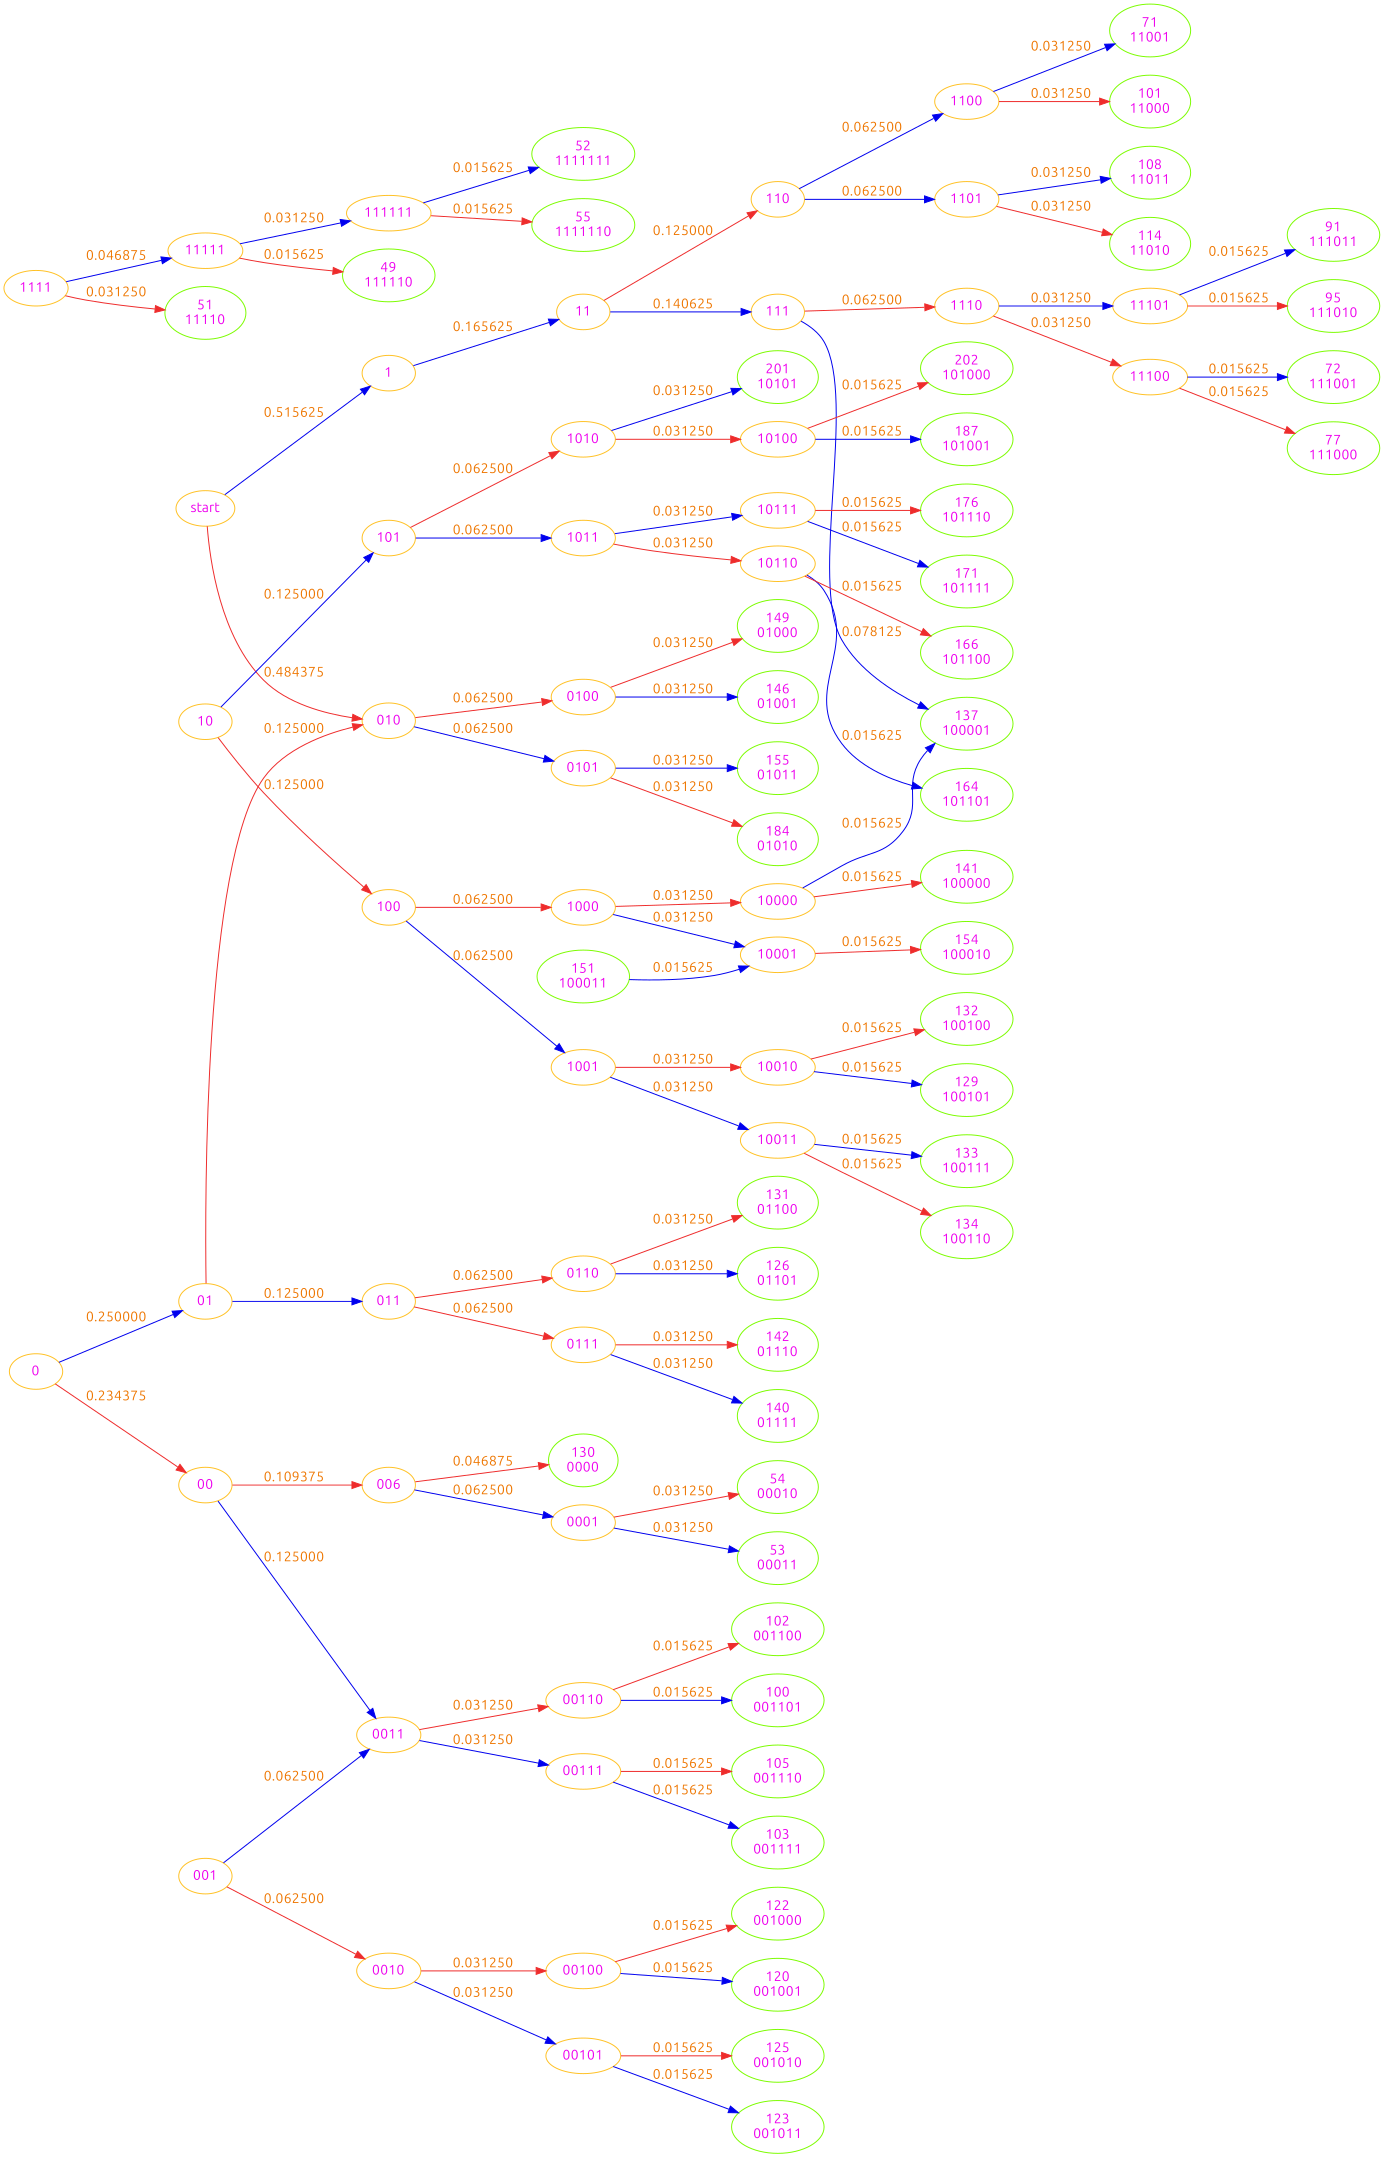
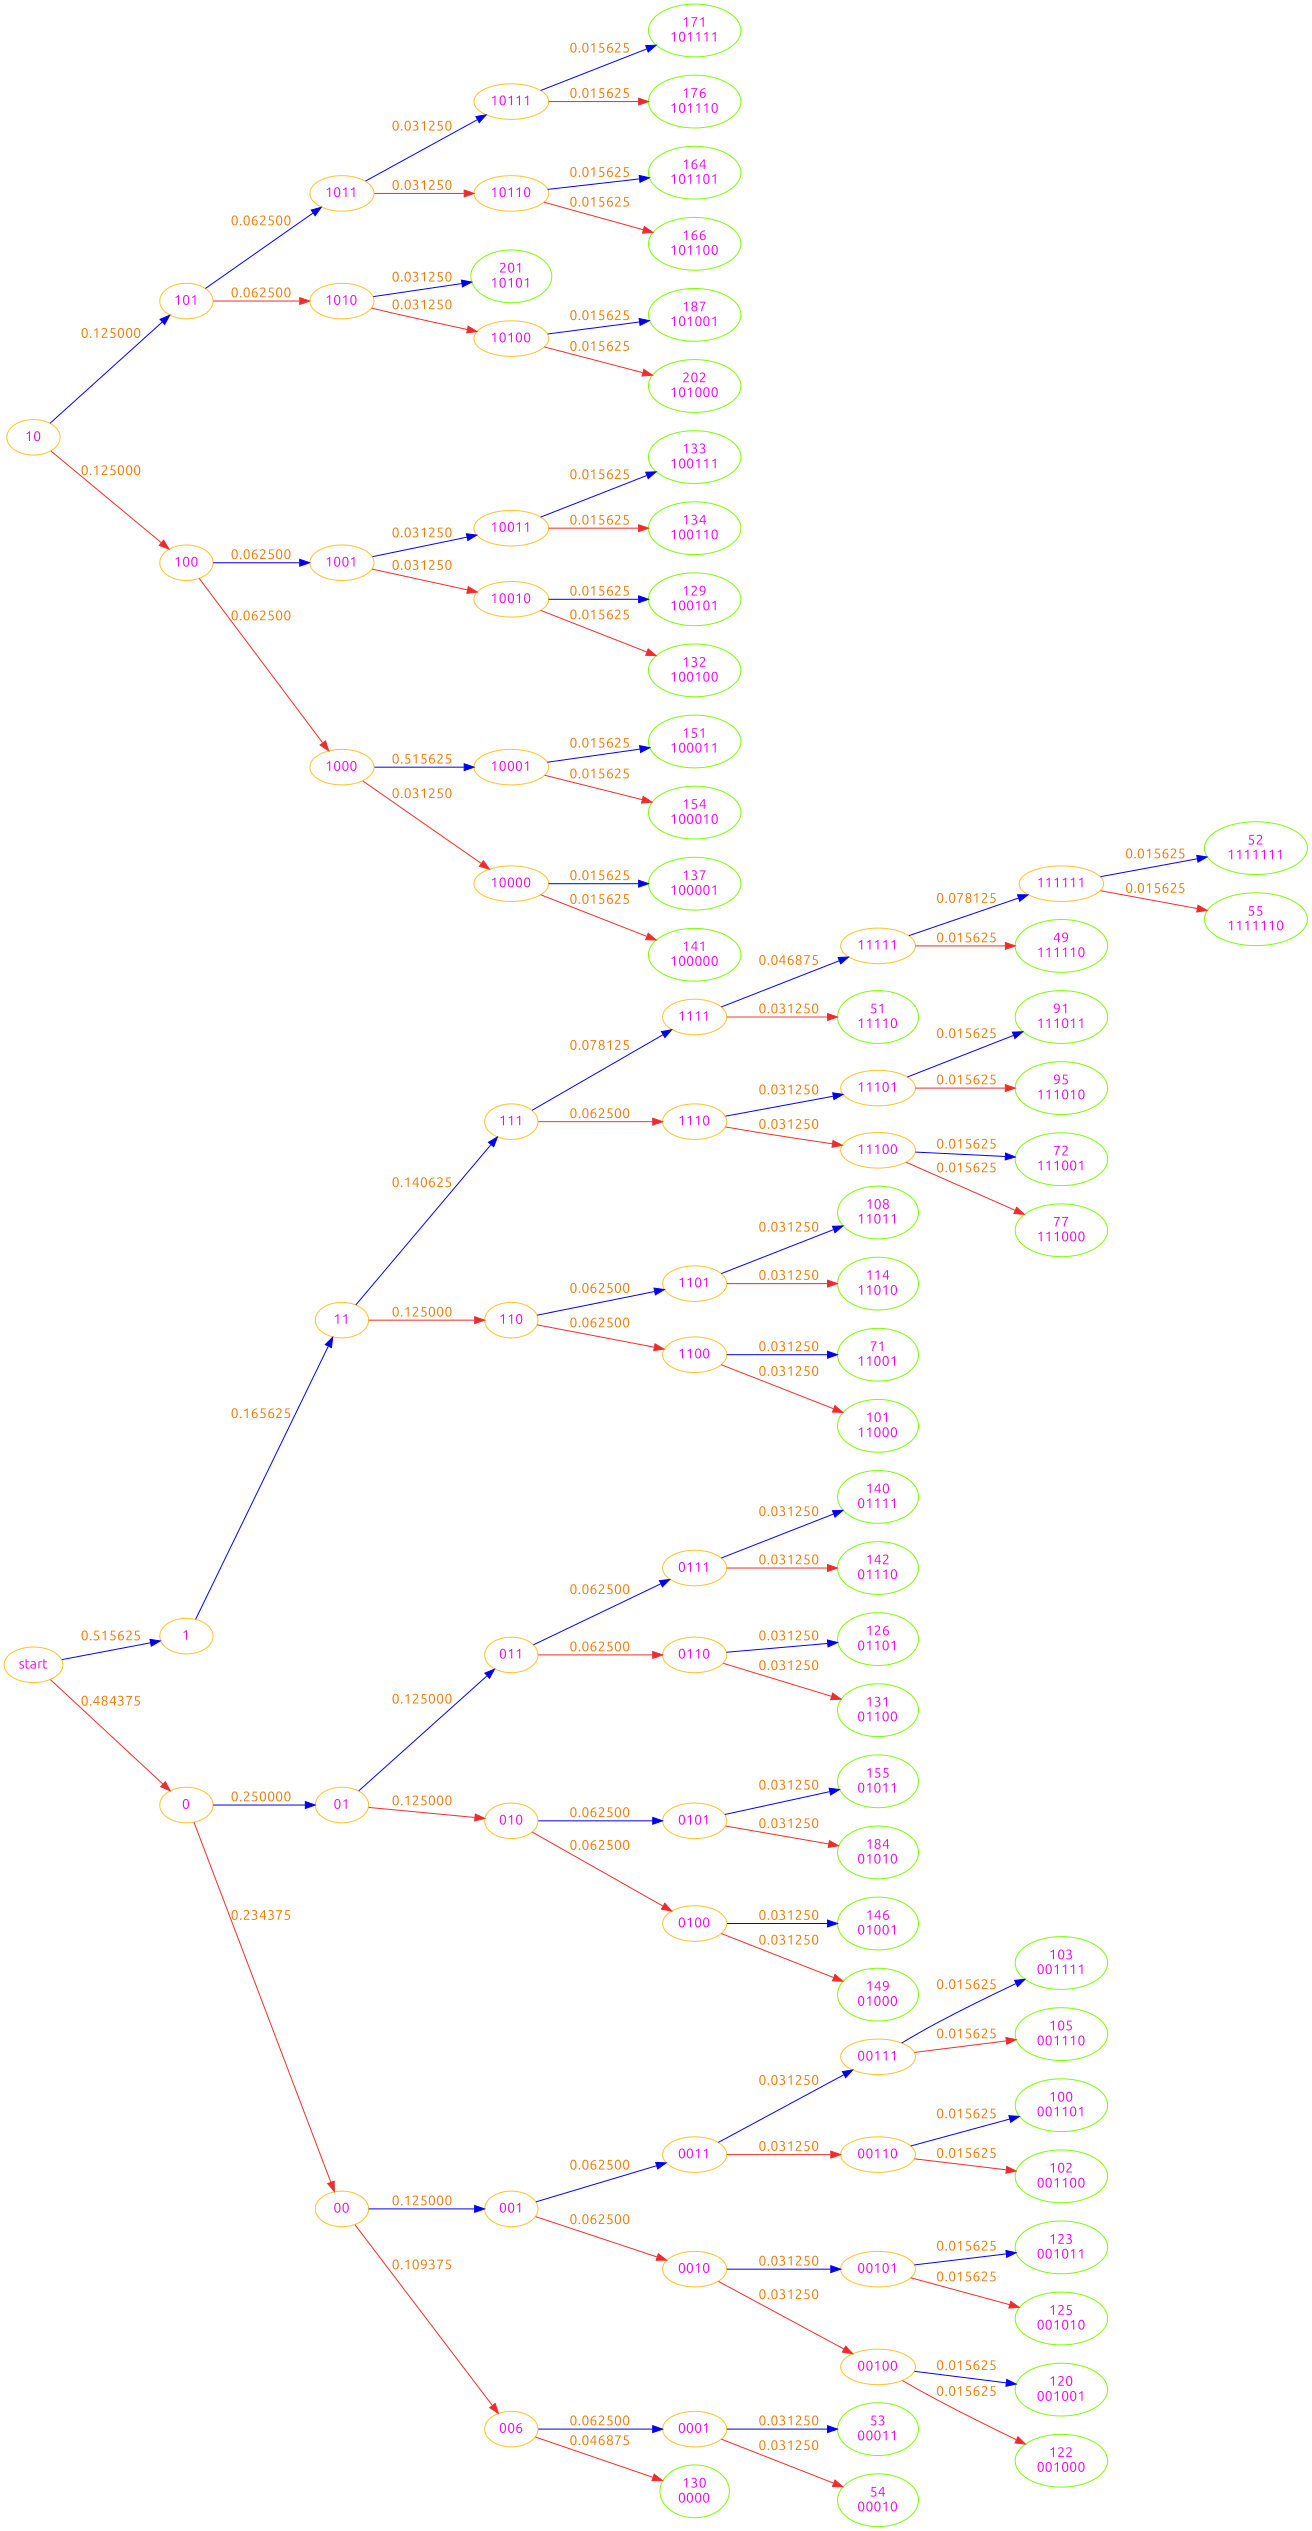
(866, 154) -> (596, 1336)
(294, 219) -> (967, 899)
(830, 537) -> (597, 1073)
(243, 652) -> (107, 1732)
(683, 918) -> (422, 760)
(685, 979) -> (594, 756)
(479, 1321) -> (597, 1614)
(294, 1606) -> (422, 2209)
